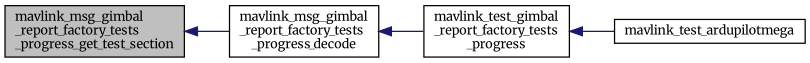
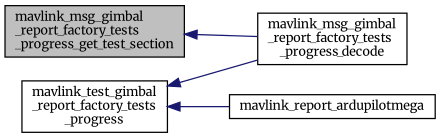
(408, 31) -> (219, 71)
(710, 31) -> (332, 107)
